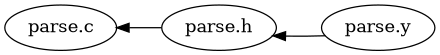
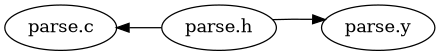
(306, 36) -> (293, 19)
